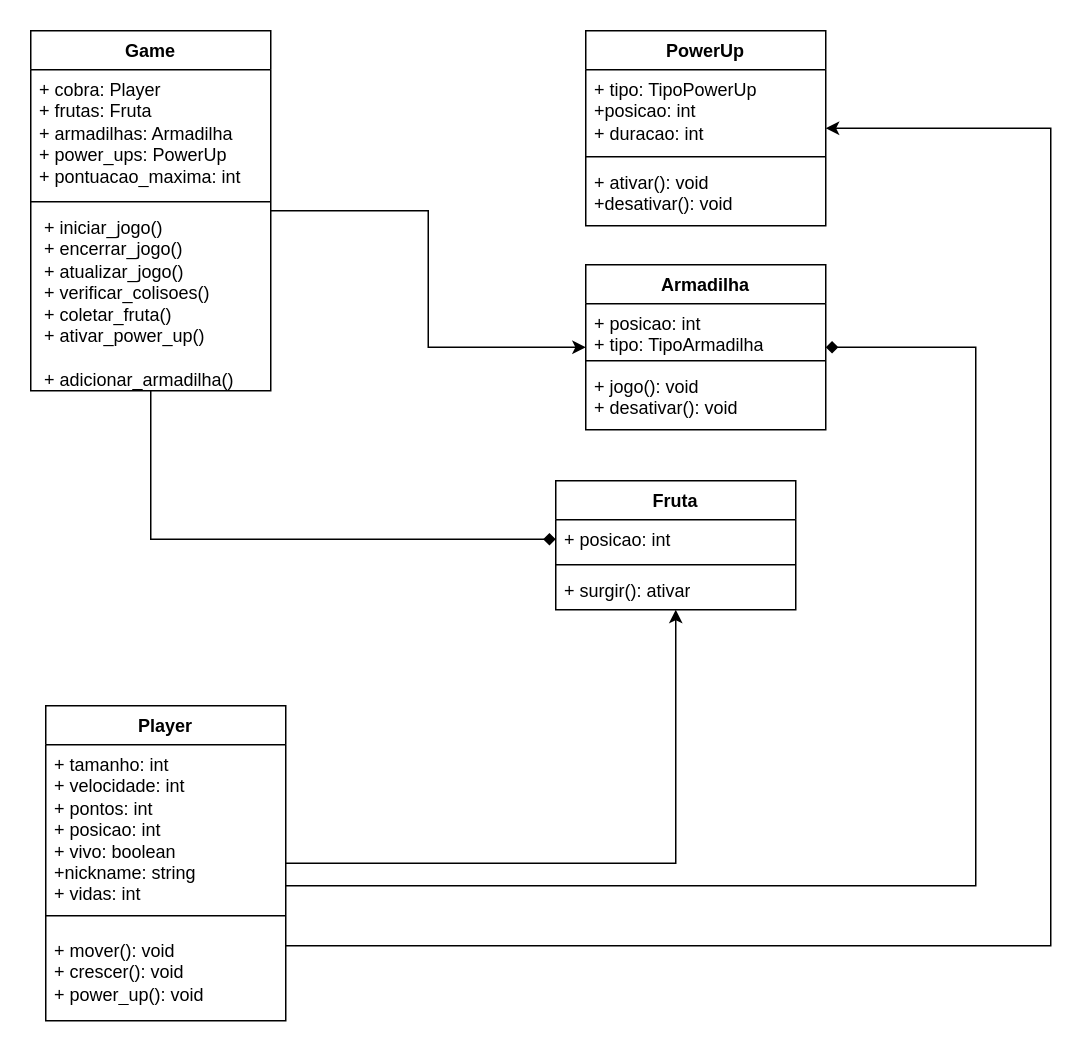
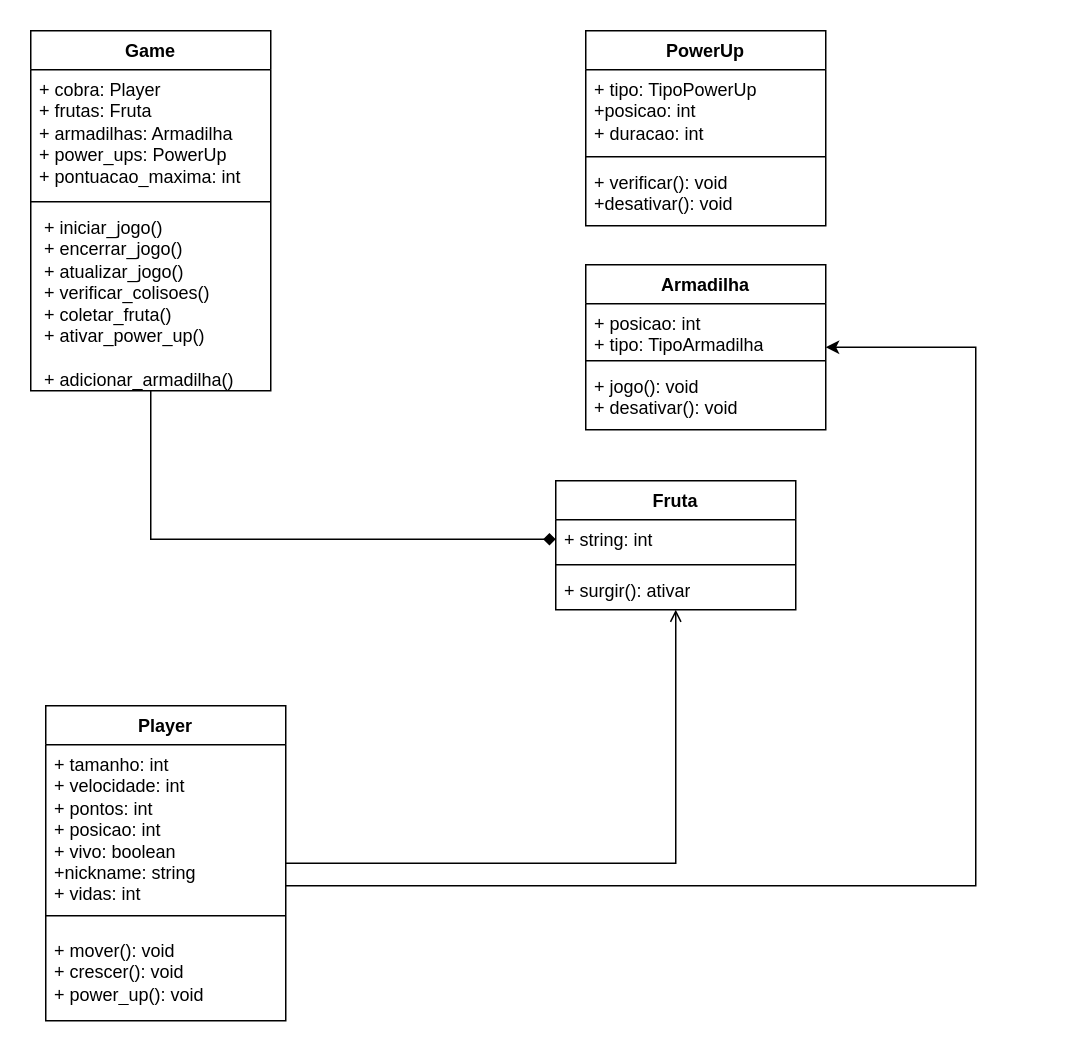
(676, 195) -> (676, 195)
(428, 274) -> none
(838, 347) -> (837, 347)
(624, 541) -> (619, 541)
(676, 621) -> (676, 618)
(1051, 812) -> none
